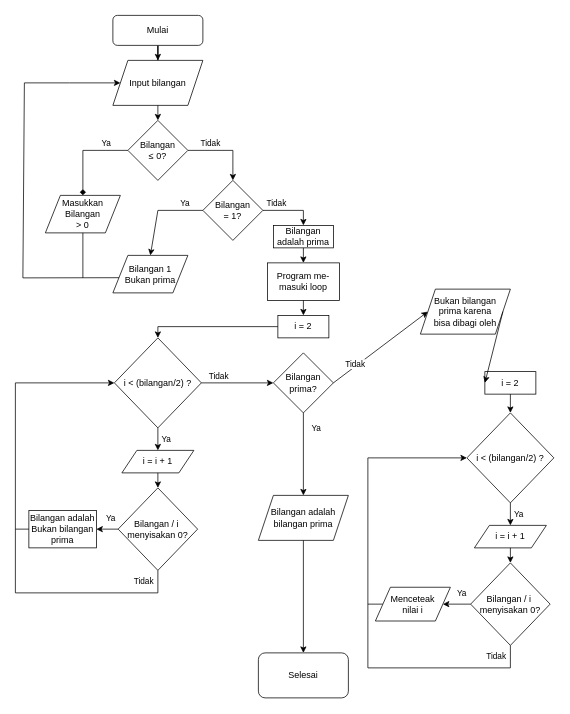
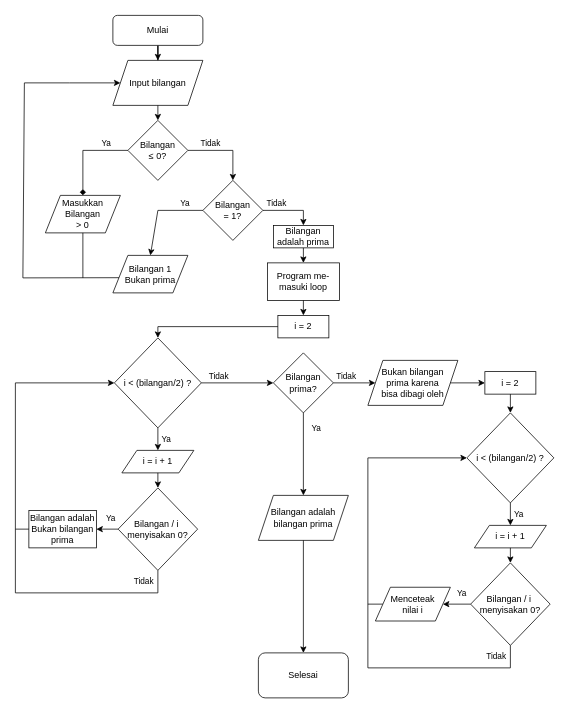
(465, 312) -> (413, 383)
